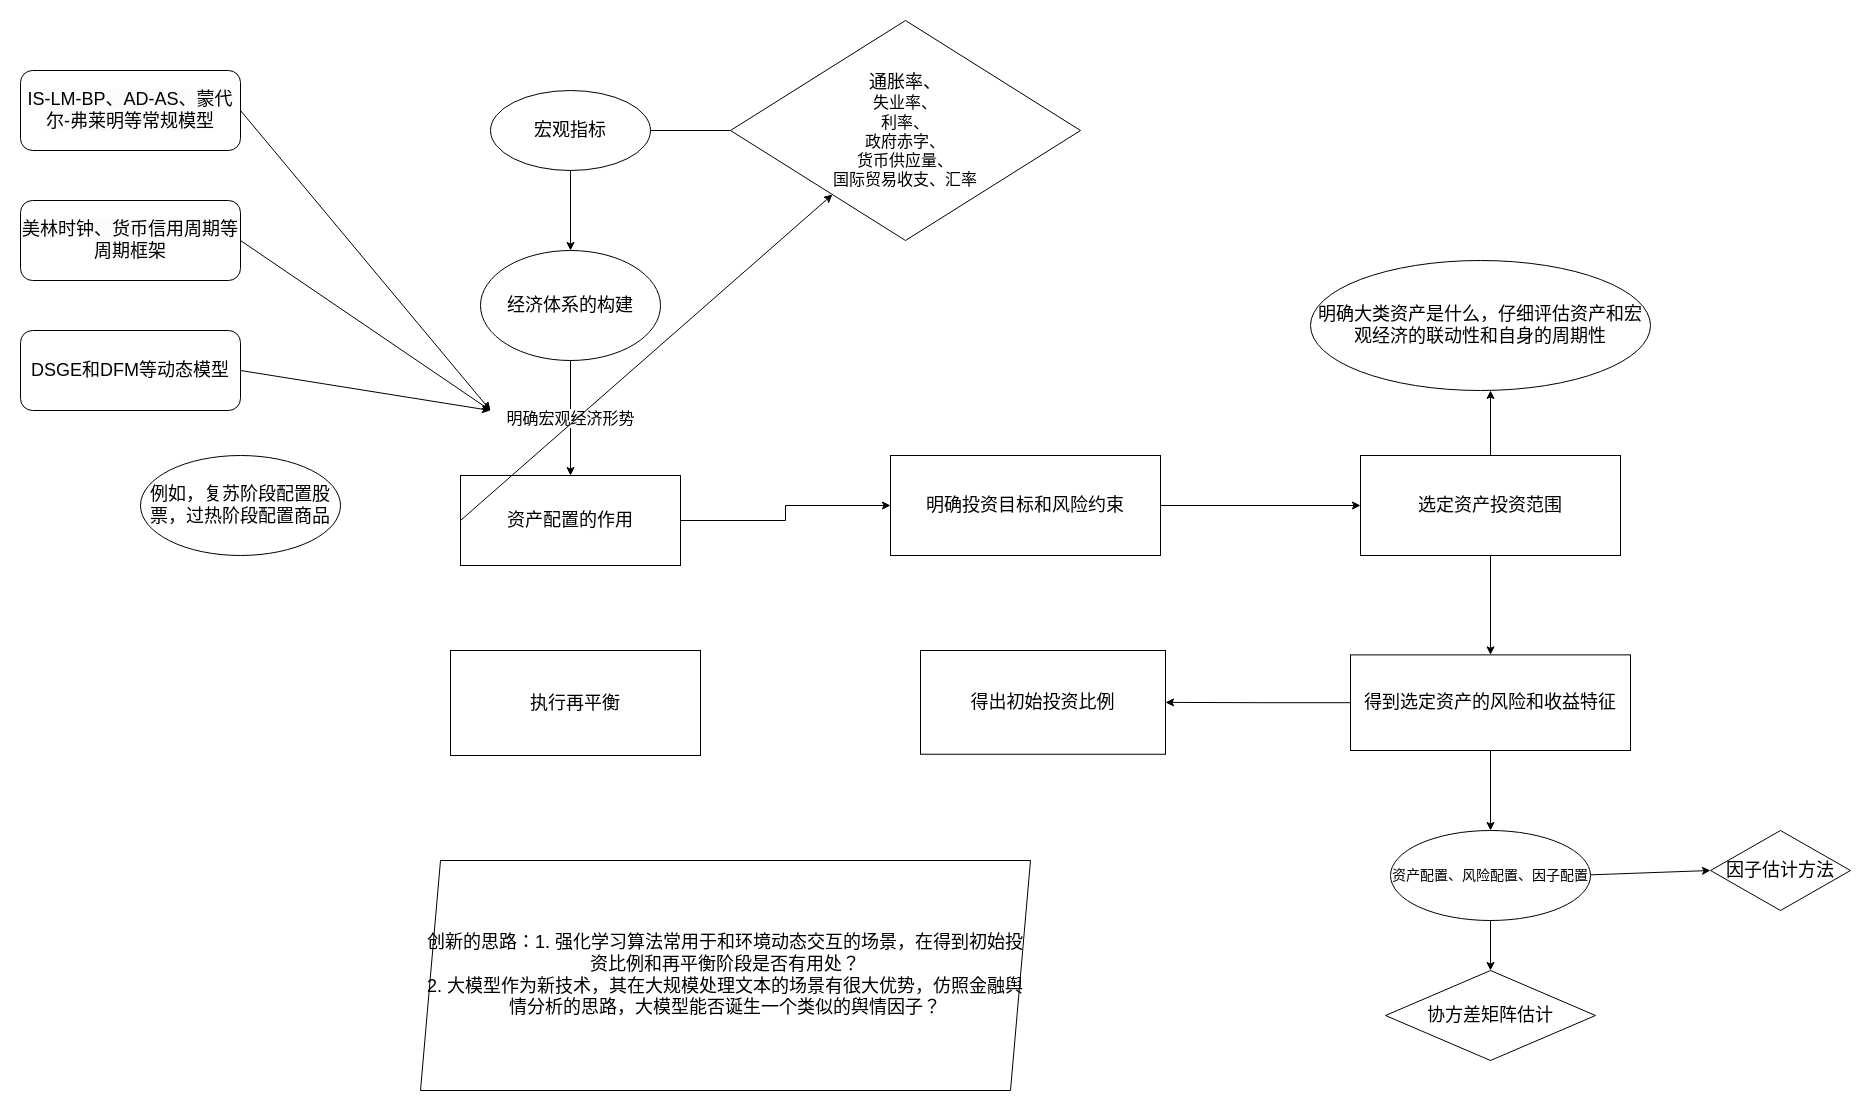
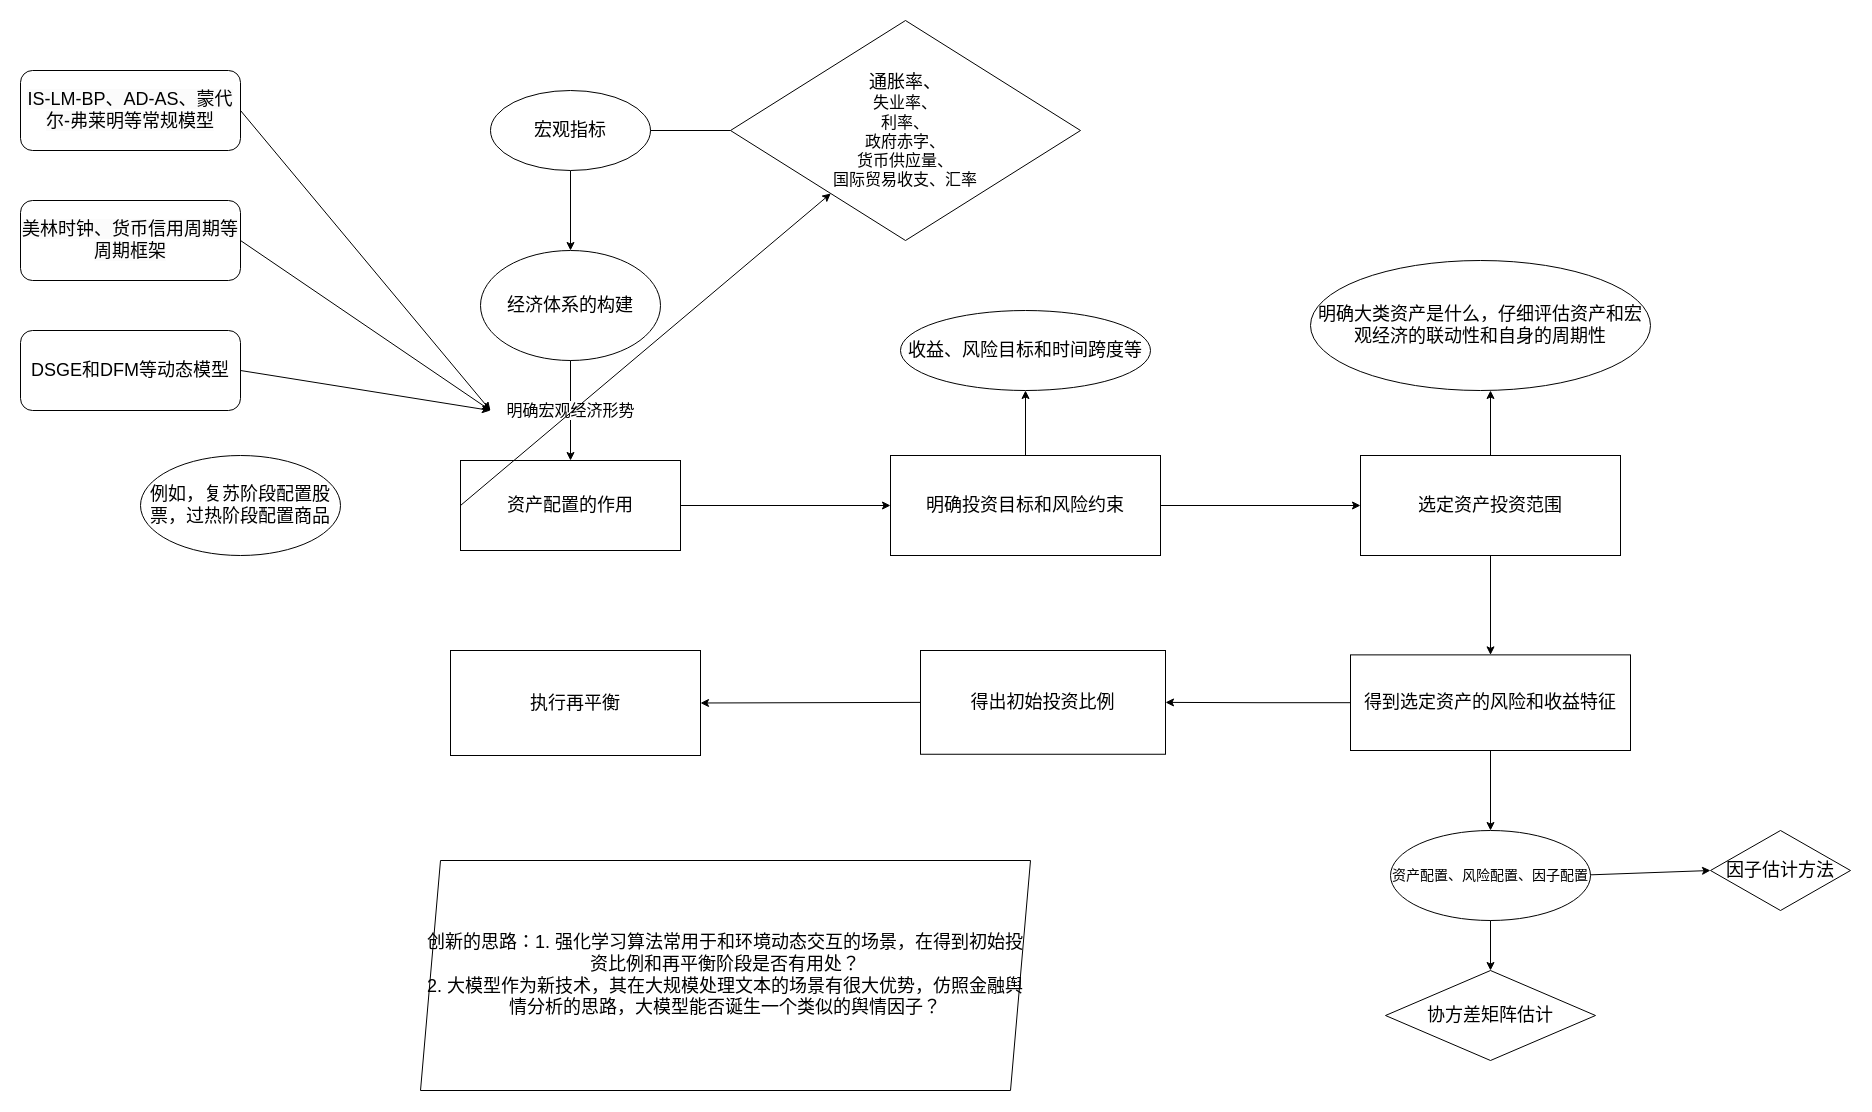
none -> (1026, 351)
none -> (1026, 426)
(571, 521) -> (571, 506)
none -> (814, 703)
